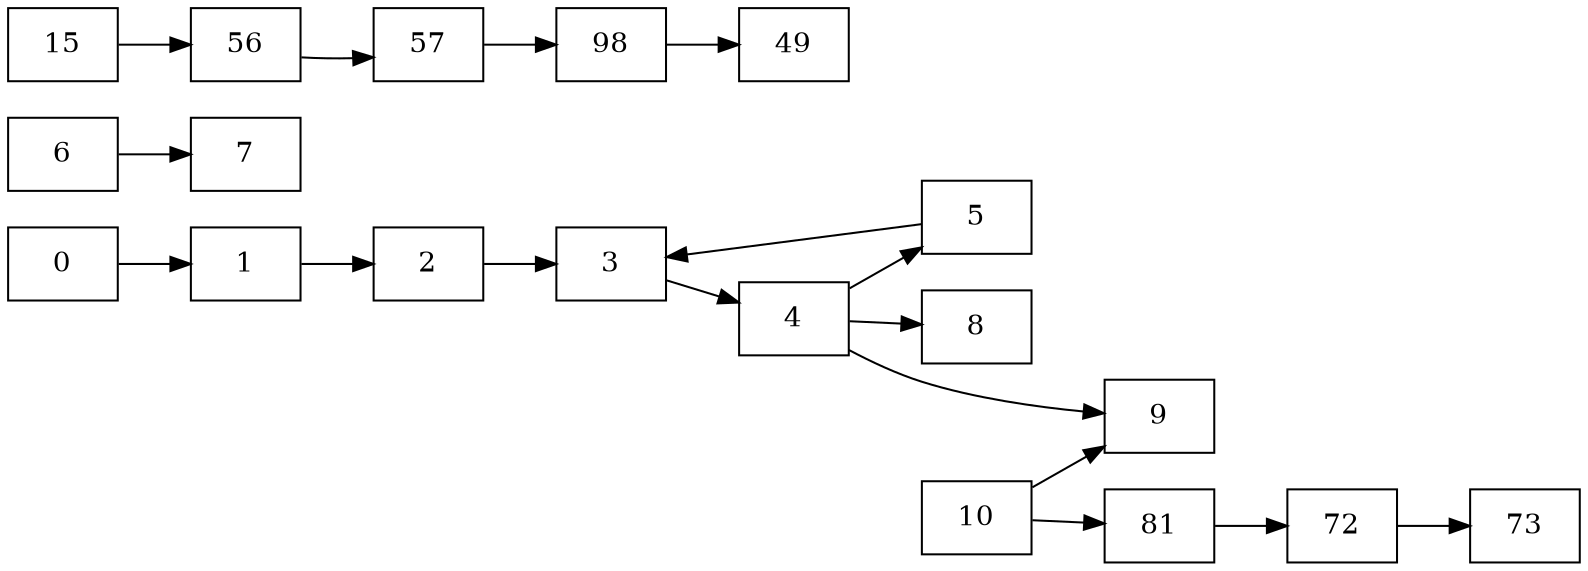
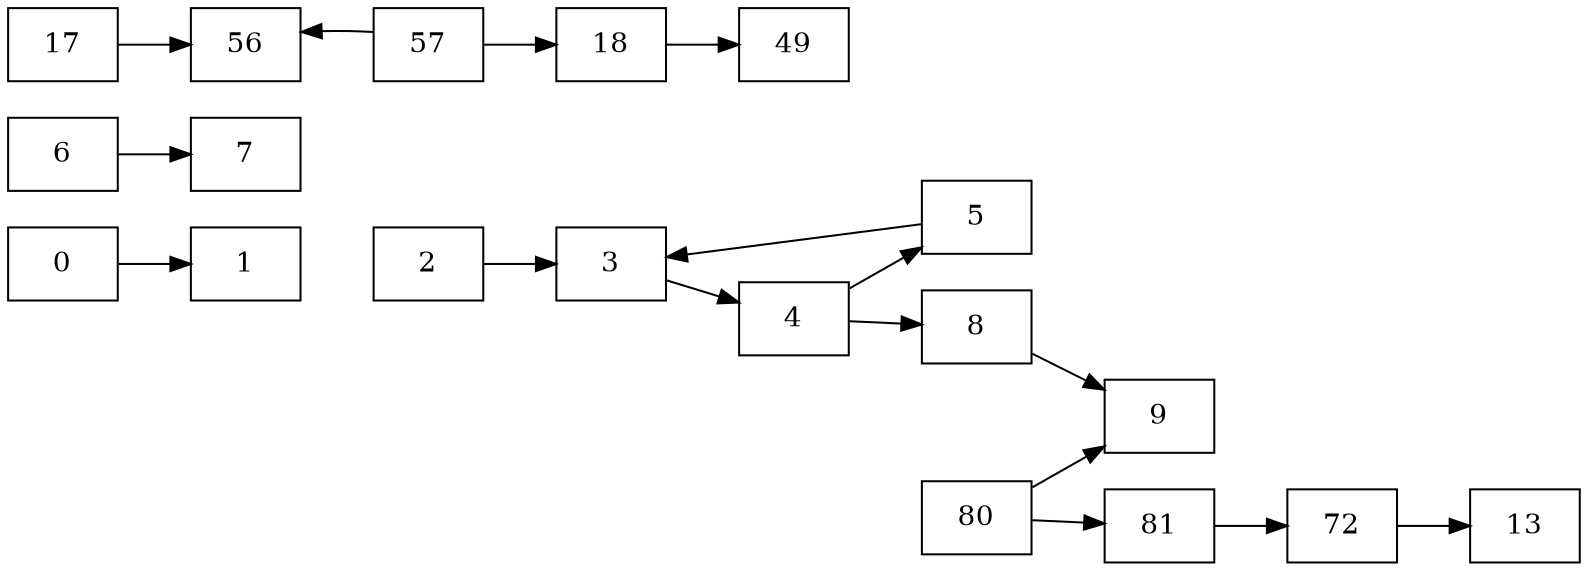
(63, 45) -> (63, 45)
(611, 45) -> (611, 45)
(327, 58) -> (348, 31)
(327, 264) -> none
(963, 393) -> (1059, 367)
(977, 518) -> (977, 518)
(1525, 526) -> (1525, 526)
